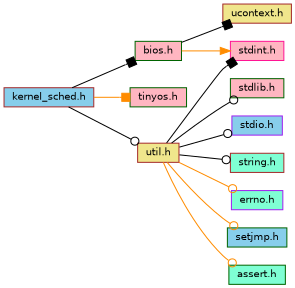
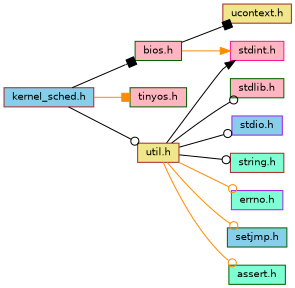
(196, 104) -> (196, 104)
